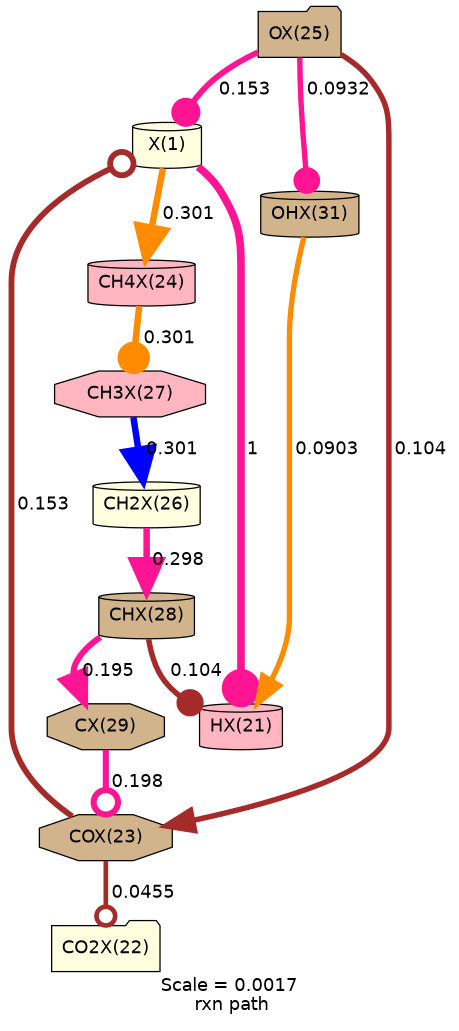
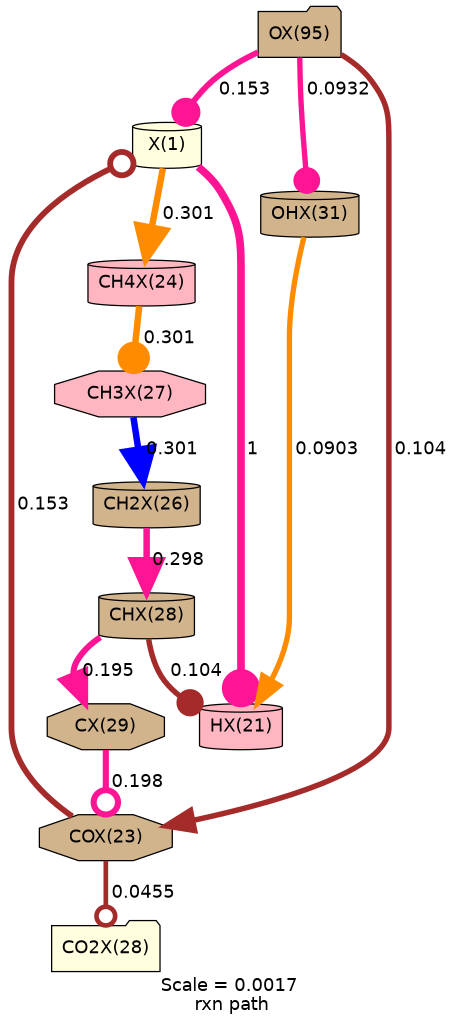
(300, 34) -> (300, 34)
(147, 505) -> (147, 505)
(106, 949) -> (106, 949)
